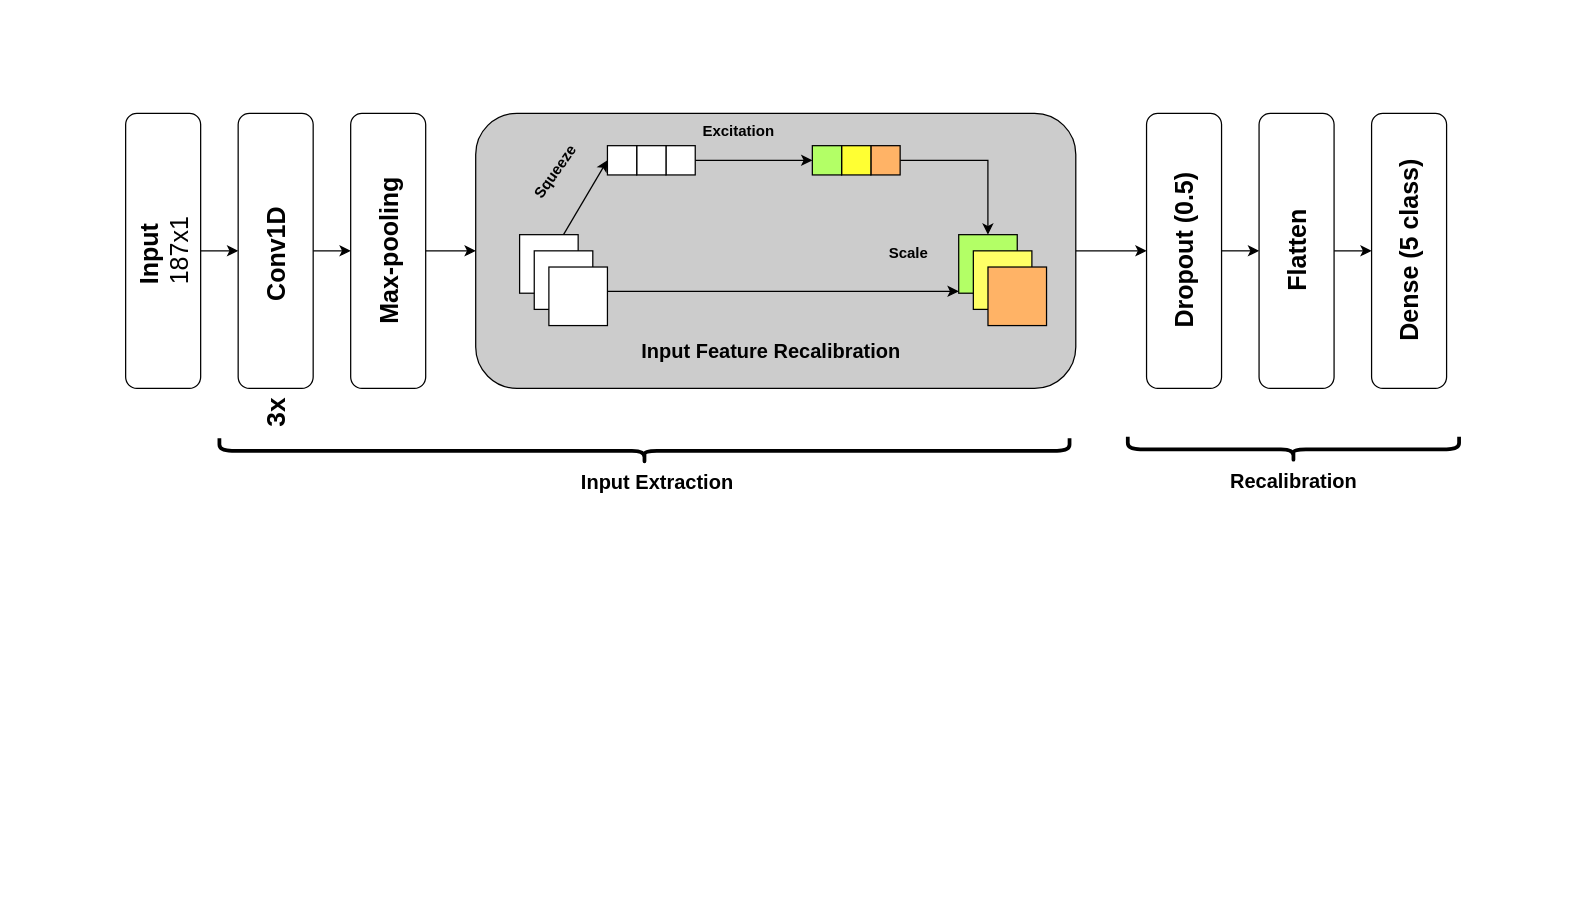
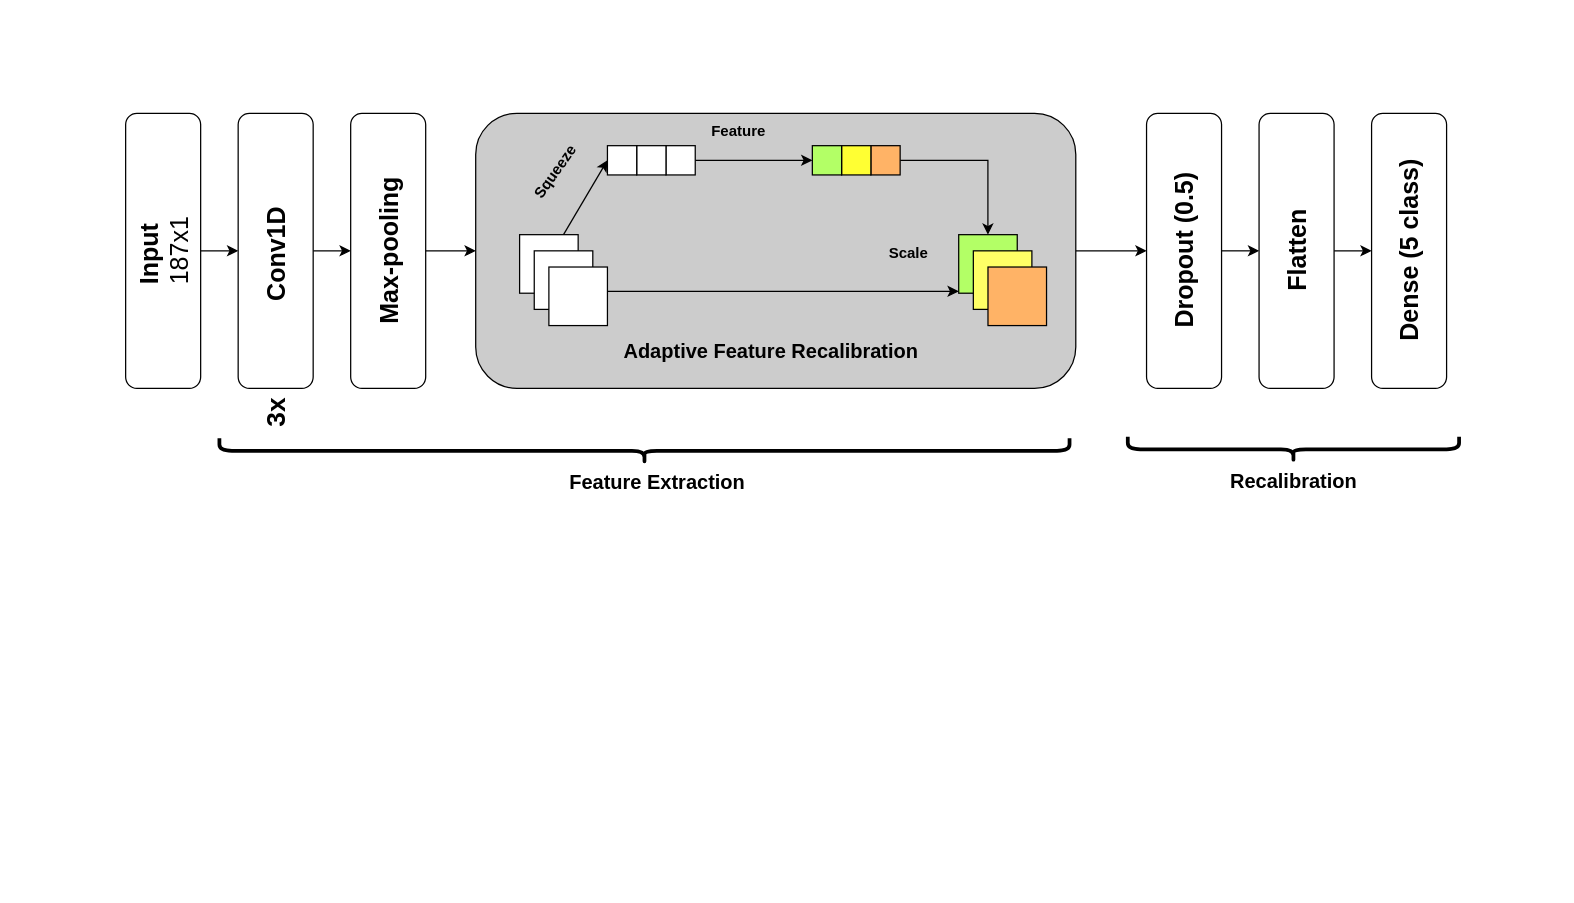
(739, 132) -> (739, 132)
(771, 351) -> (771, 351)
(658, 482) -> (658, 482)
